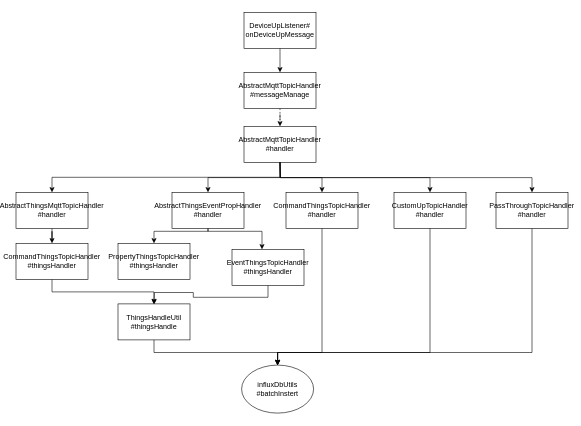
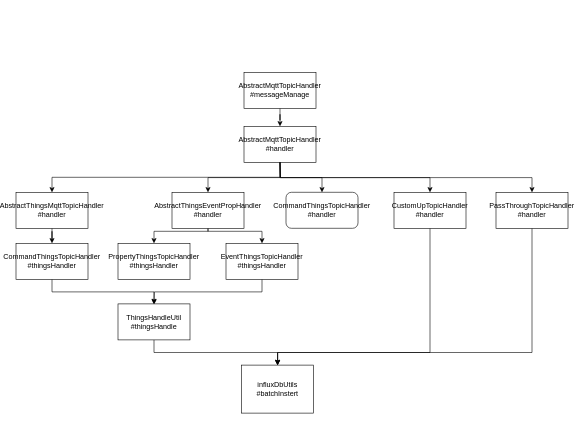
(280, 30) -> none
(280, 66) -> none
(280, 119) -> (280, 119)
(322, 210) -> (322, 210)
(268, 267) -> (262, 261)
(322, 289) -> none
(278, 389) -> (278, 389)
